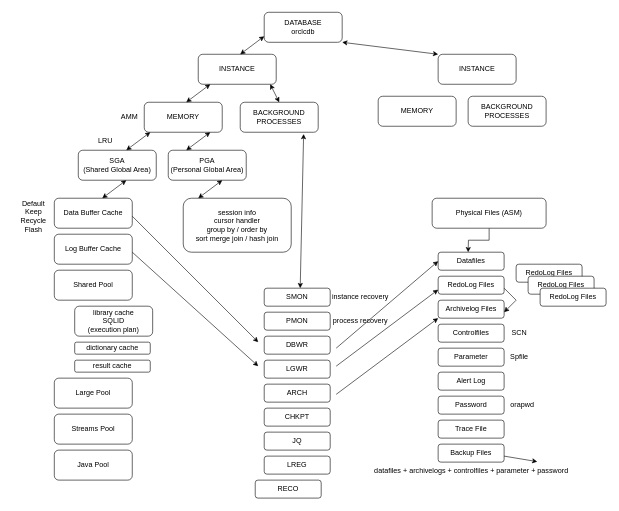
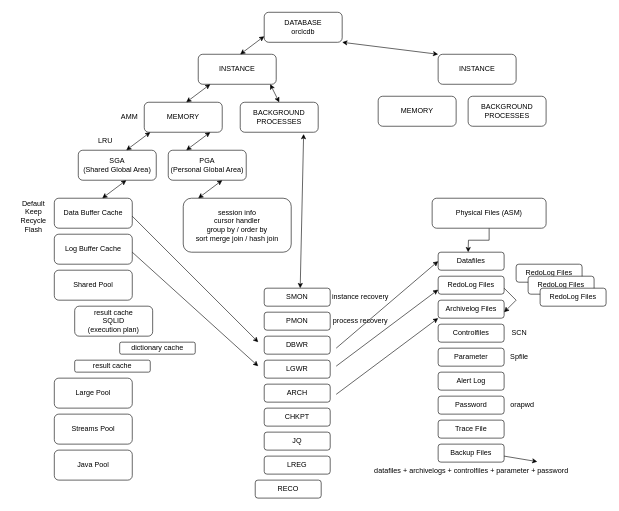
(114, 321) -> (114, 321)
(113, 348) -> (158, 348)
